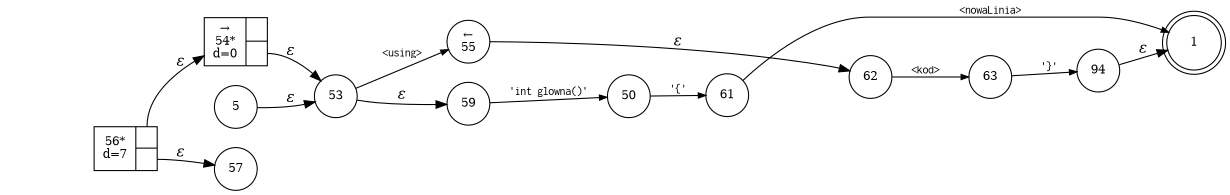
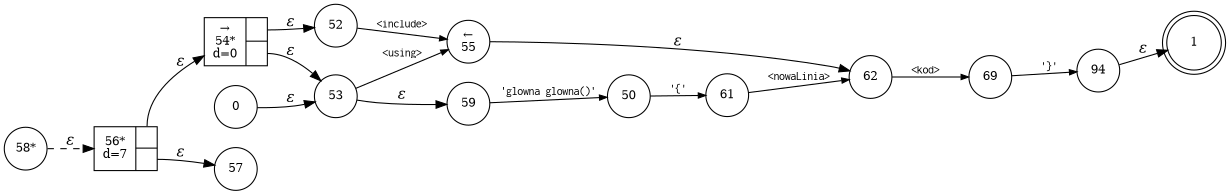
(944, 17) -> (795, 87)
none -> (336, 26)
(990, 77) -> (990, 77)
(549, 92) -> (549, 92)
(236, 107) -> (236, 107)
none -> (26, 149)
